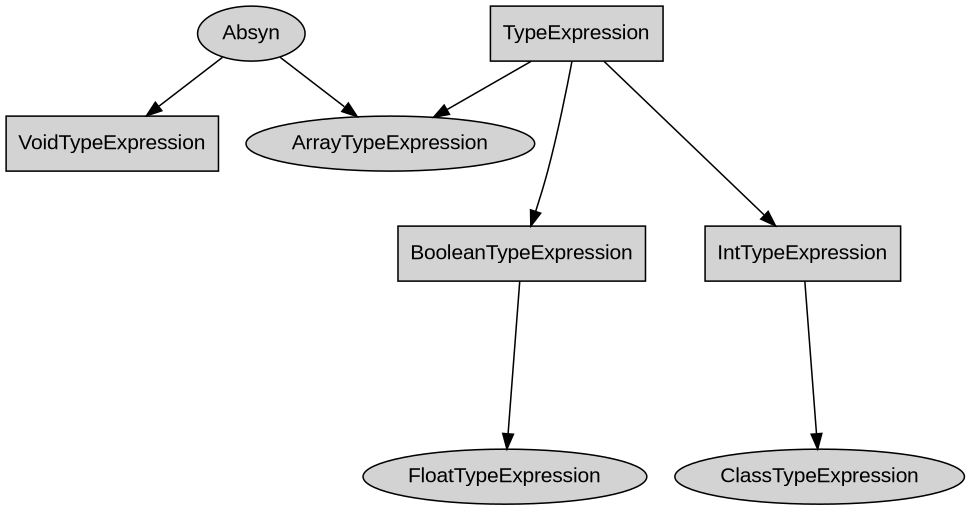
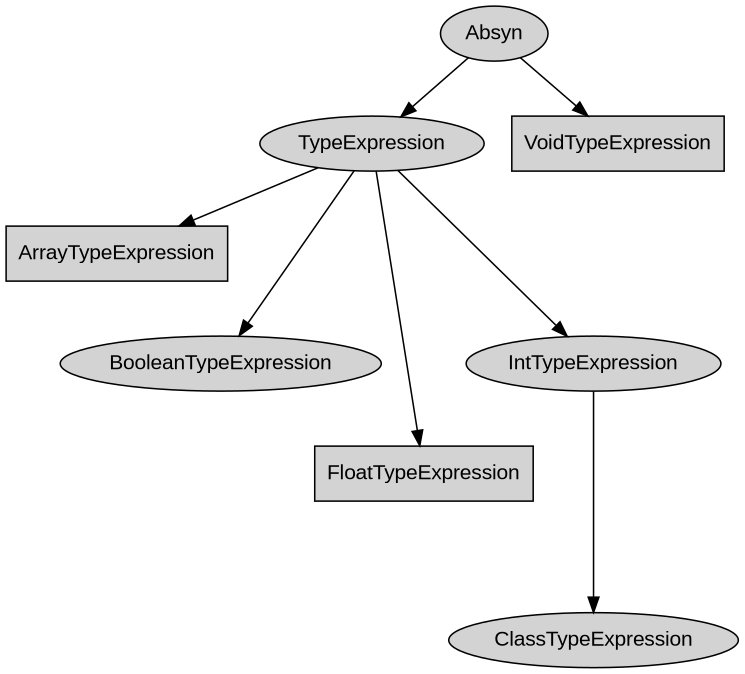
(577, 34) -> (372, 144)
(312, 82) -> (440, 82)
(390, 144) -> (117, 254)
(522, 254) -> (221, 364)
(803, 254) -> (594, 364)
(514, 358) -> (397, 301)
(505, 477) -> (424, 474)
